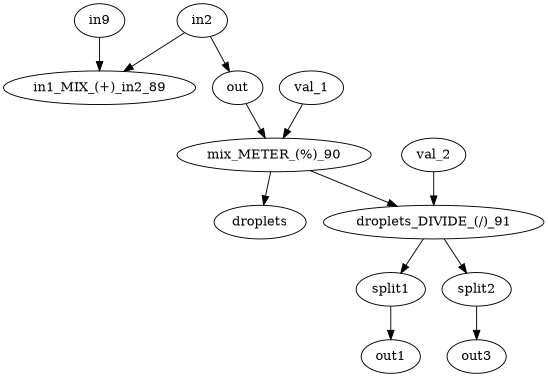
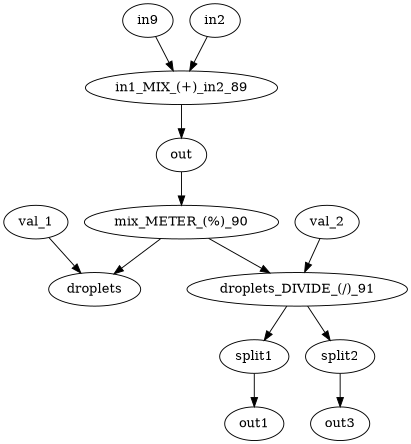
(218, 50) -> (181, 117)
(295, 117) -> (62, 252)
